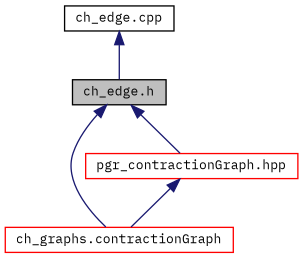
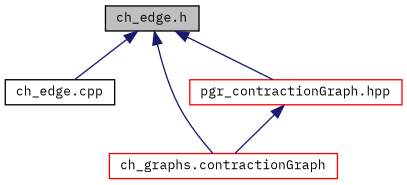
(119, 62) -> (101, 59)
